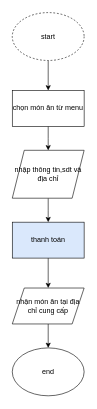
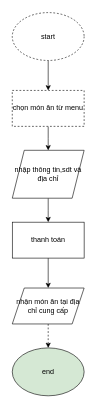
(48, 108) -> (48, 108)
(48, 240) -> (48, 240)
(48, 333) -> (48, 333)
(48, 372) -> (48, 372)
